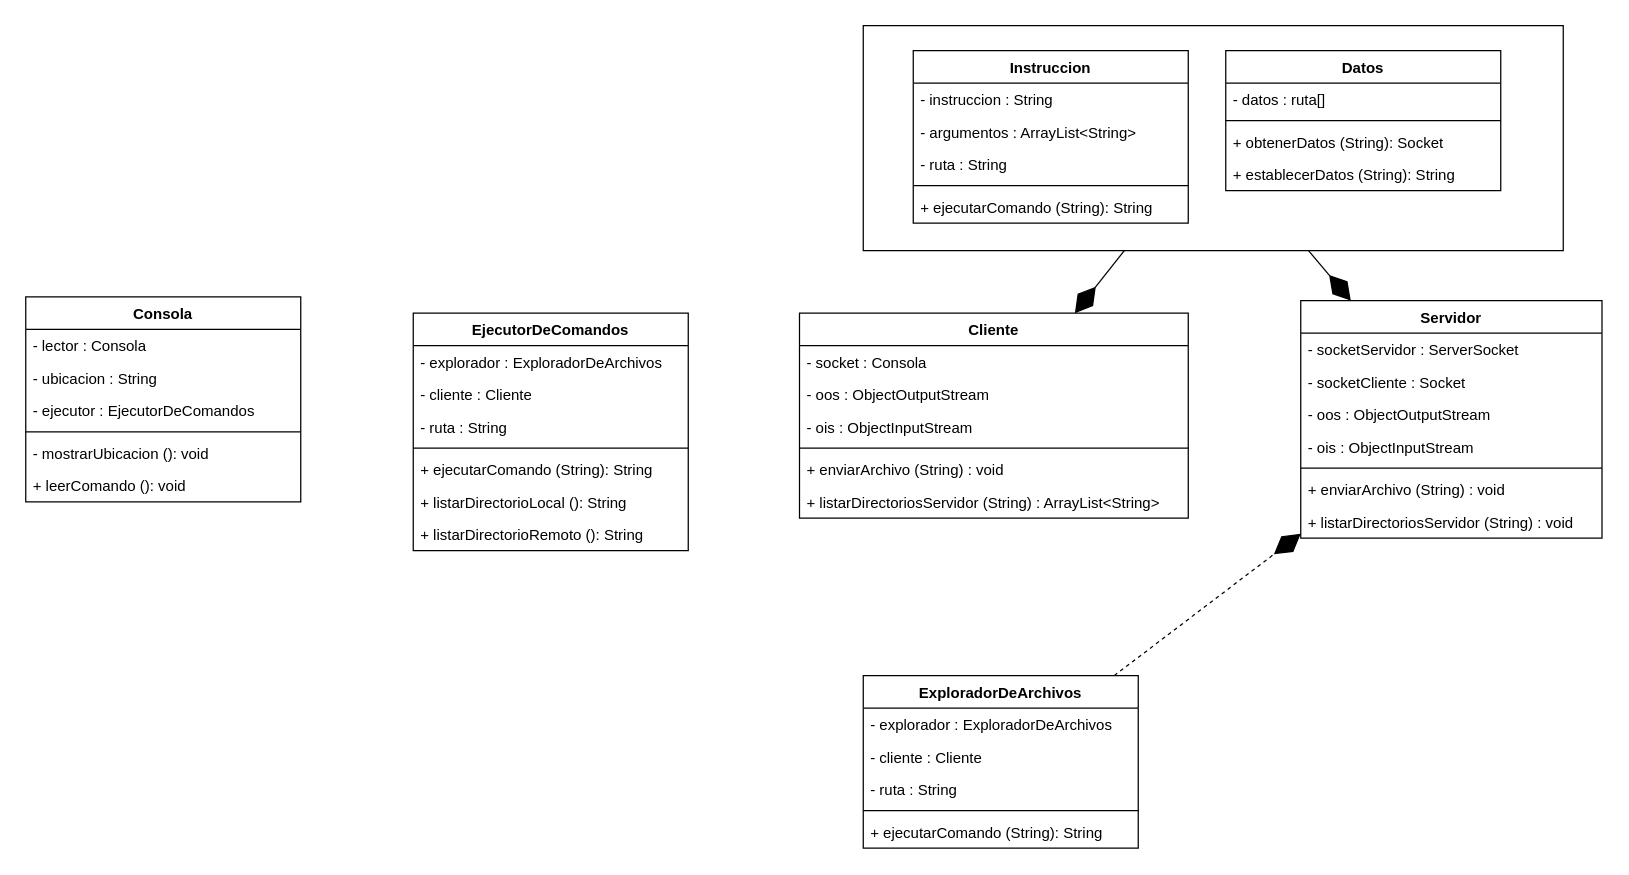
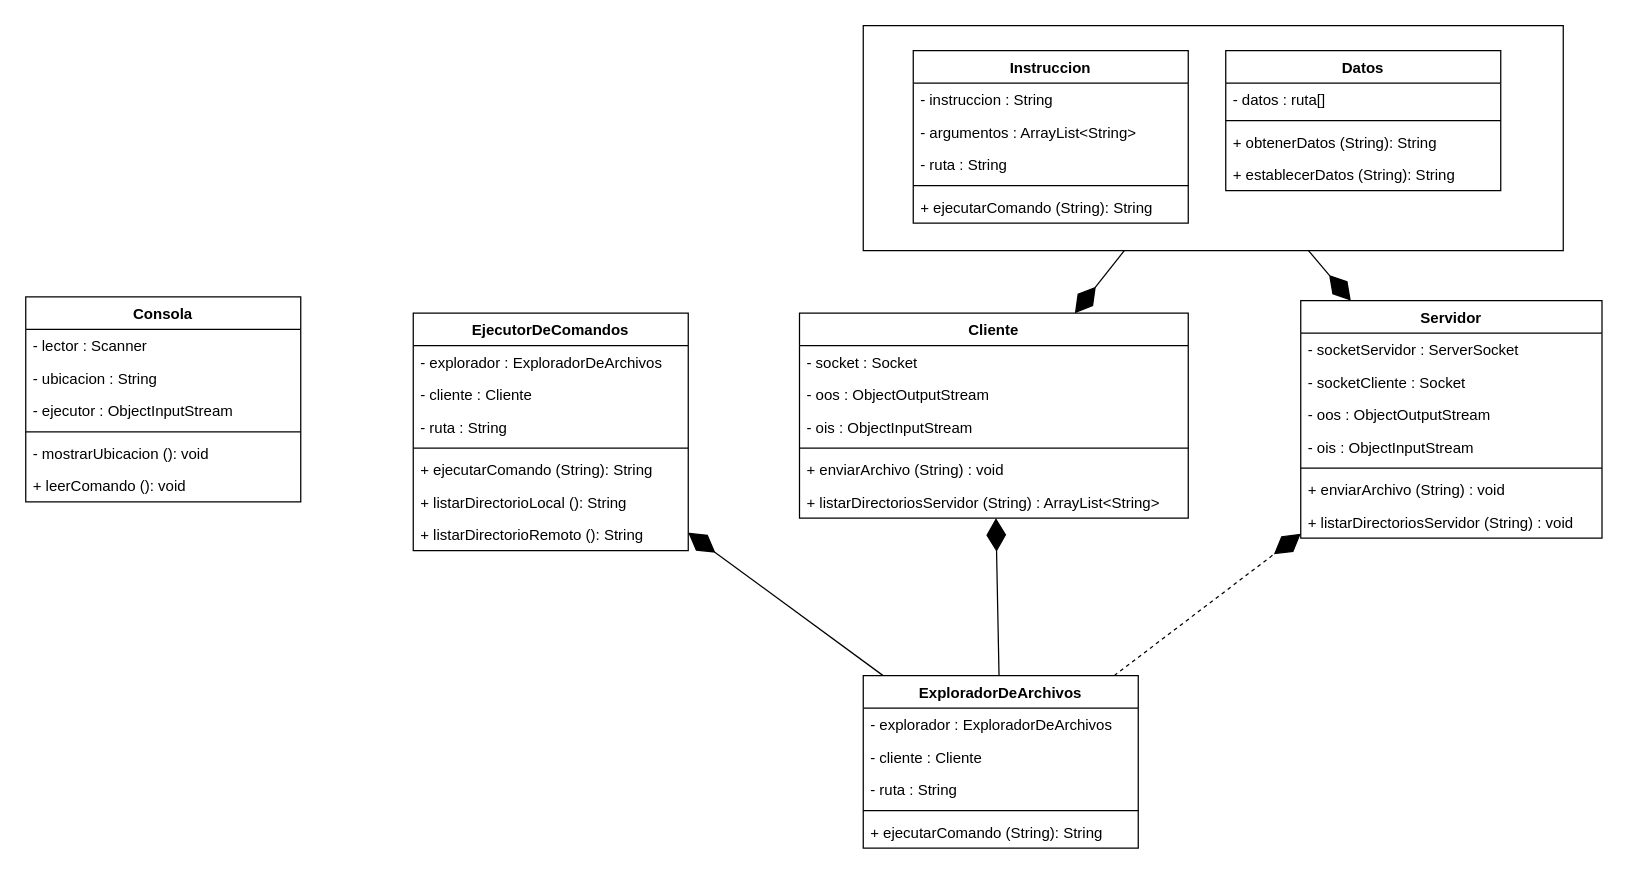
(1353, 143) -> (1351, 143)
(96, 346) -> (98, 346)
(874, 363) -> (872, 363)
(157, 411) -> (153, 411)
none -> (799, 614)
none -> (998, 614)
